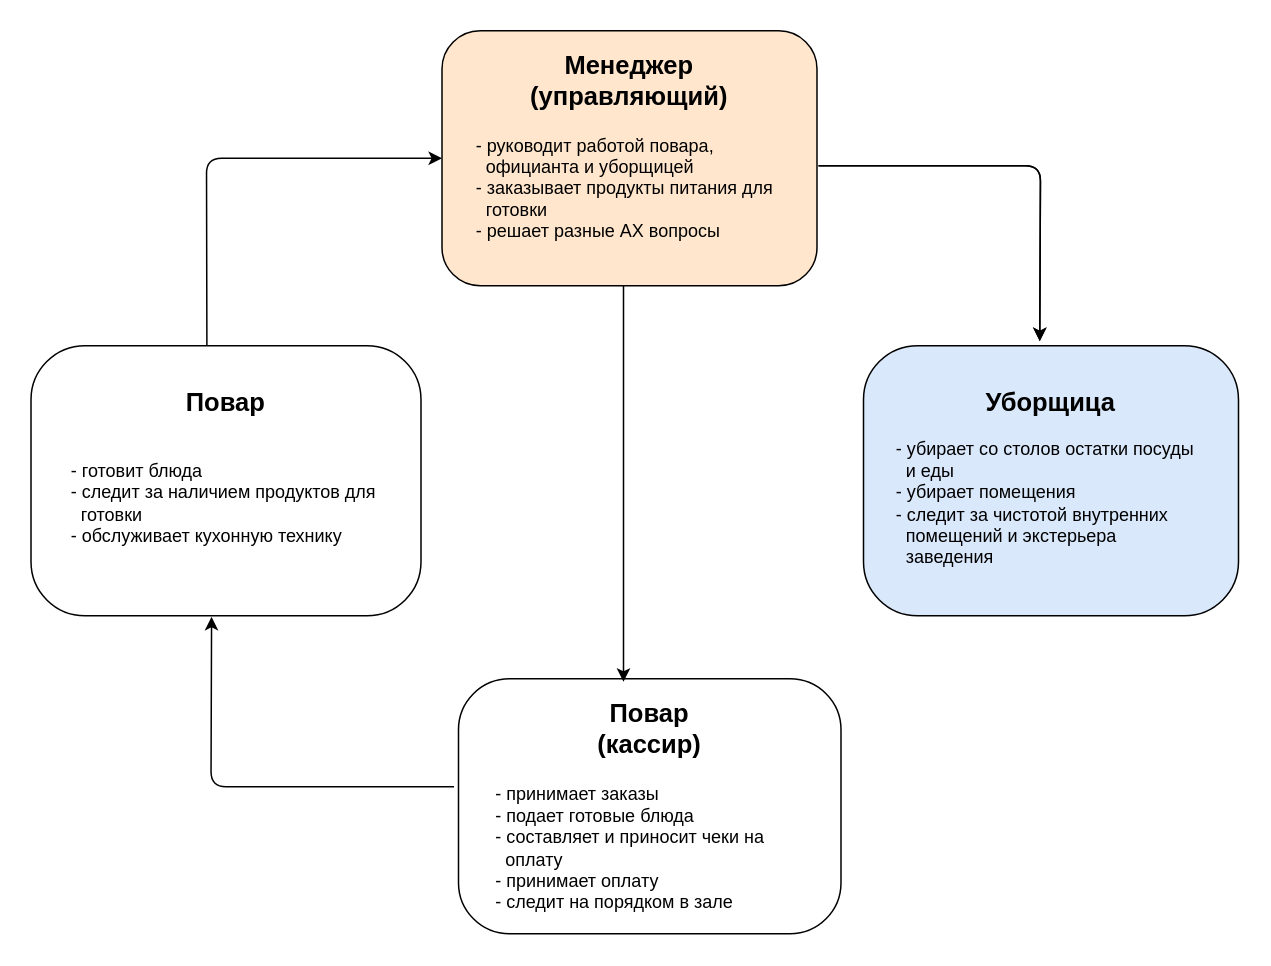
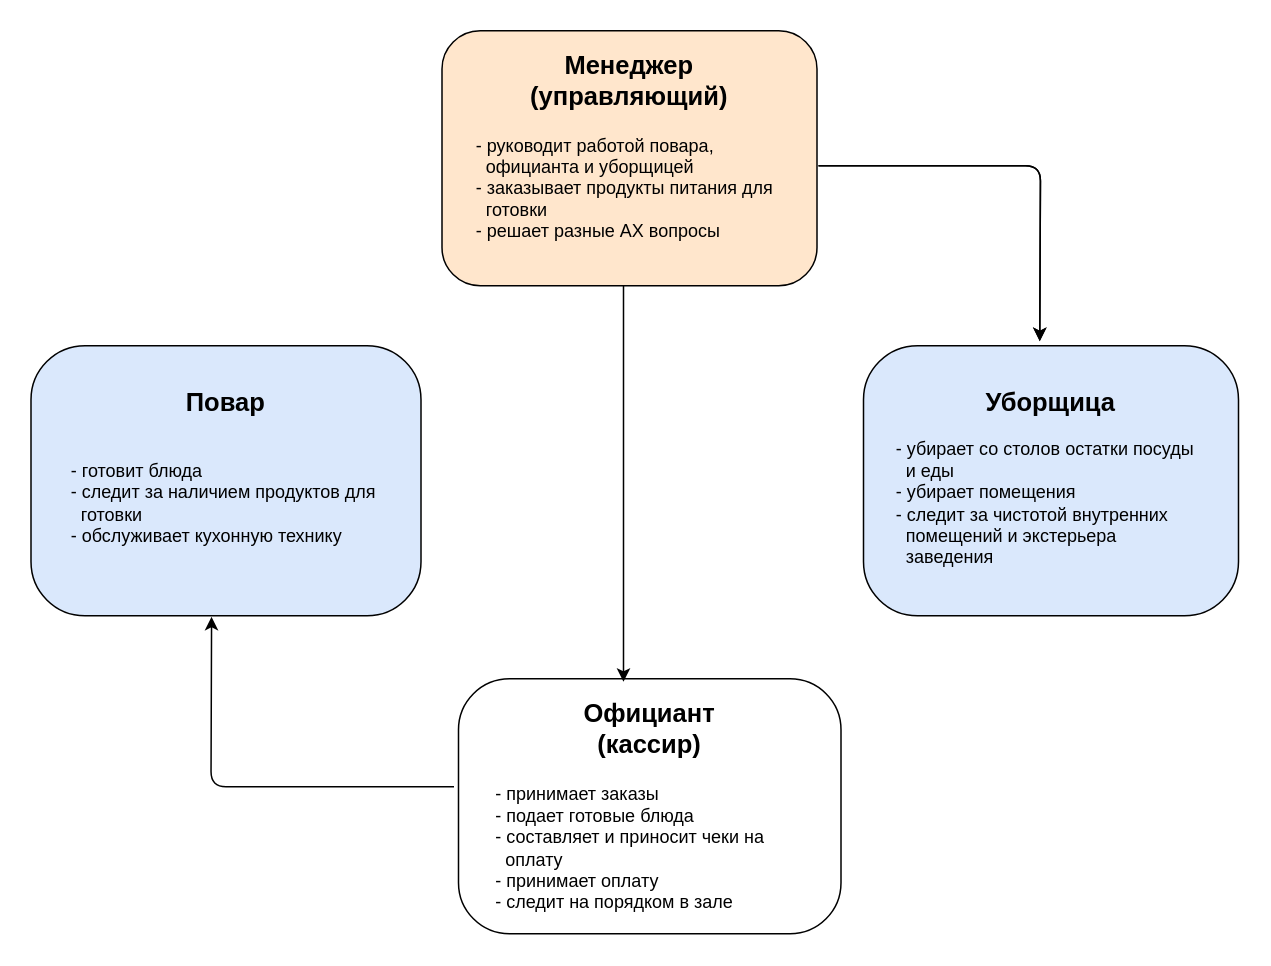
(230, 158) -> none
(226, 481) -> (226, 481)
(650, 806) -> (650, 806)
